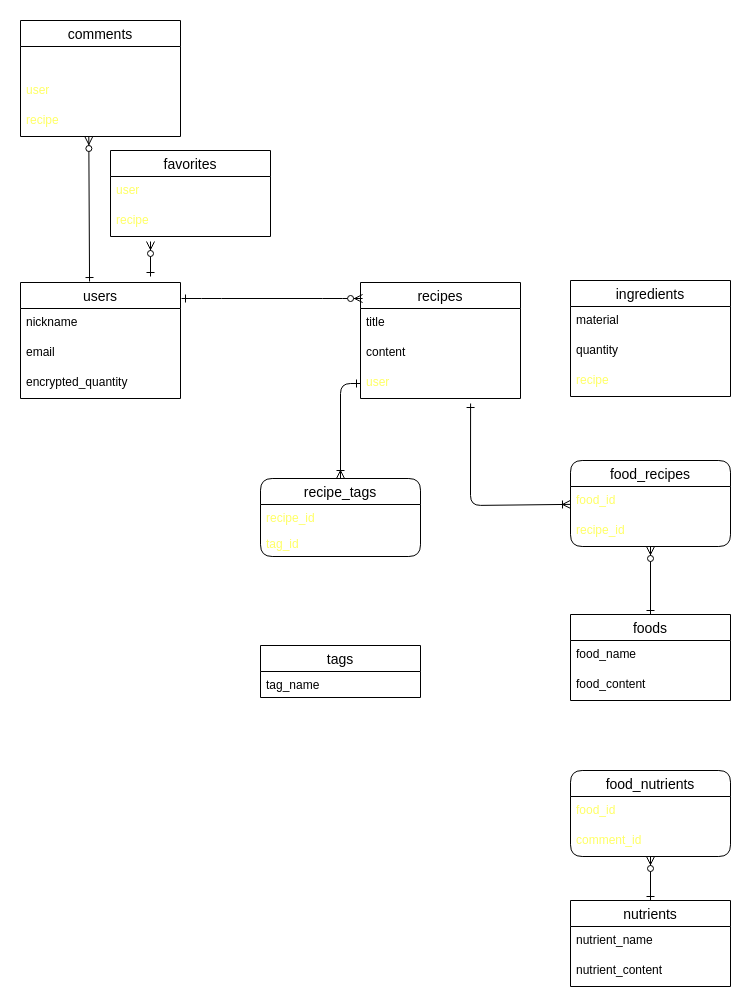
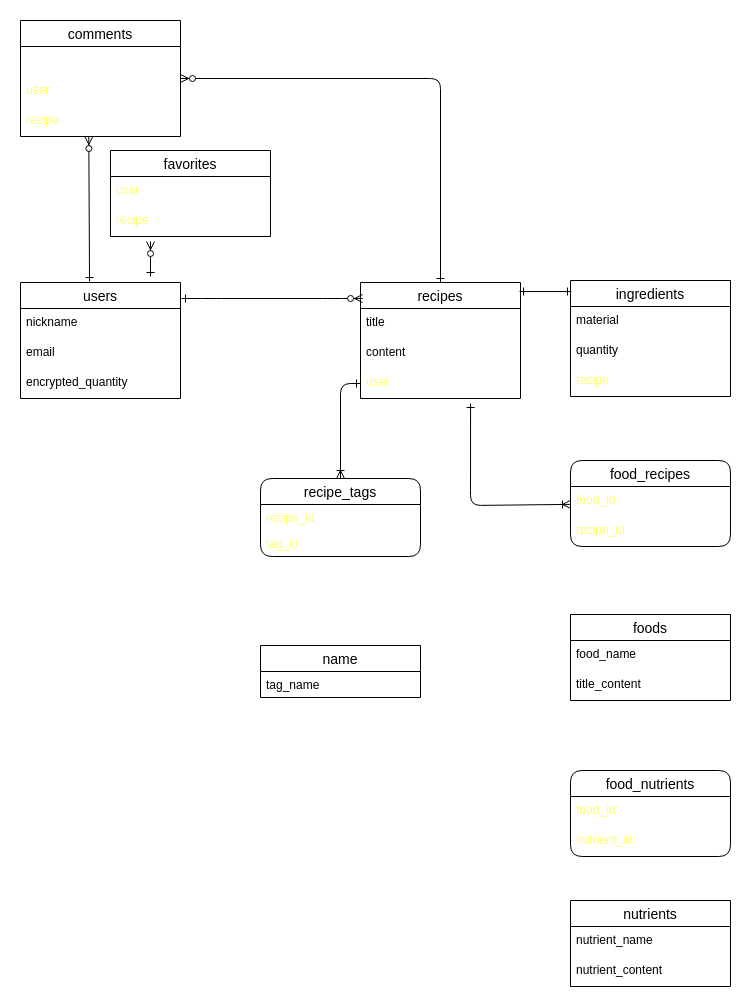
none -> (408, 79)
none -> (545, 292)
(651, 581) -> none
(340, 659) -> (340, 659)
(616, 684) -> (617, 684)
(608, 840) -> (610, 840)
(651, 879) -> none
